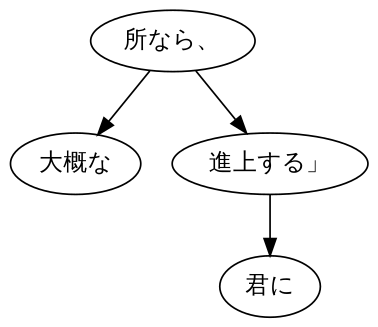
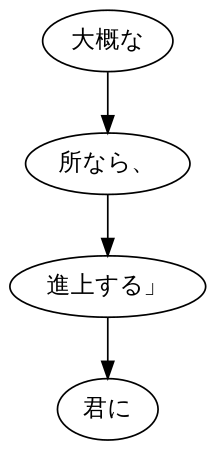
(129, 96) -> (108, 94)
